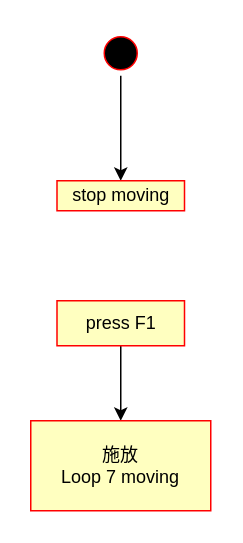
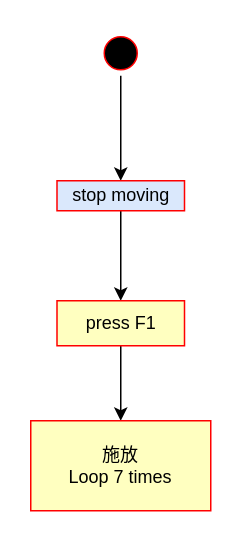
(121, 196) -> (121, 196)
none -> (121, 251)
(121, 466) -> (121, 466)
